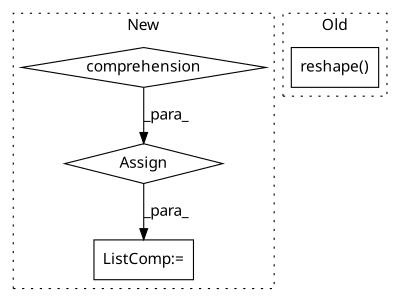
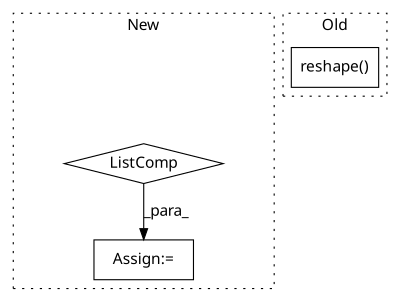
(144, 67) -> none
(144, 164) -> (144, 164)
(144, 260) -> (144, 260)
